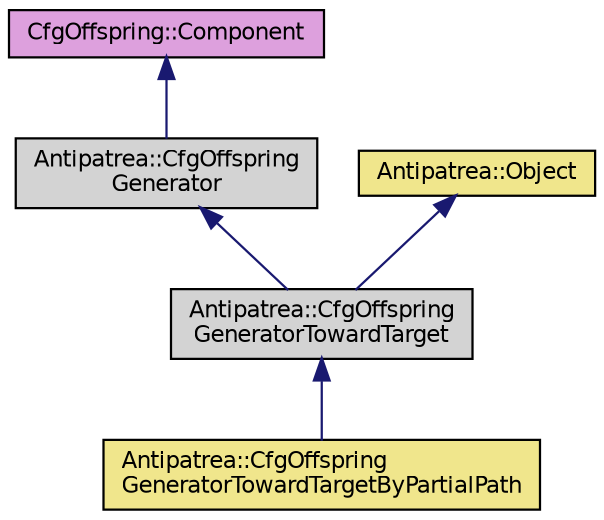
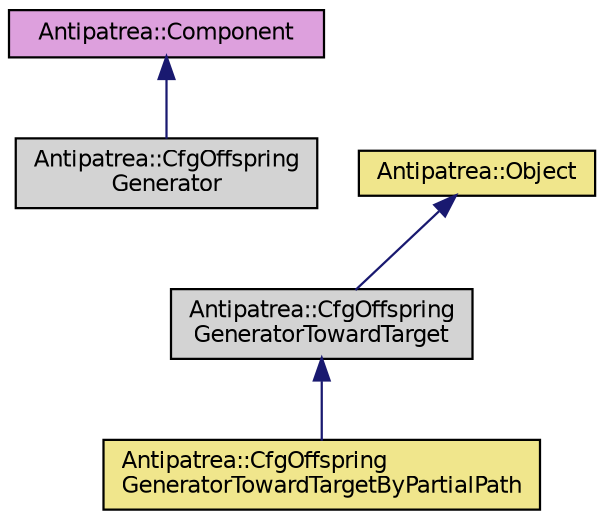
(166, 34) -> (166, 34)
(253, 257) -> none
